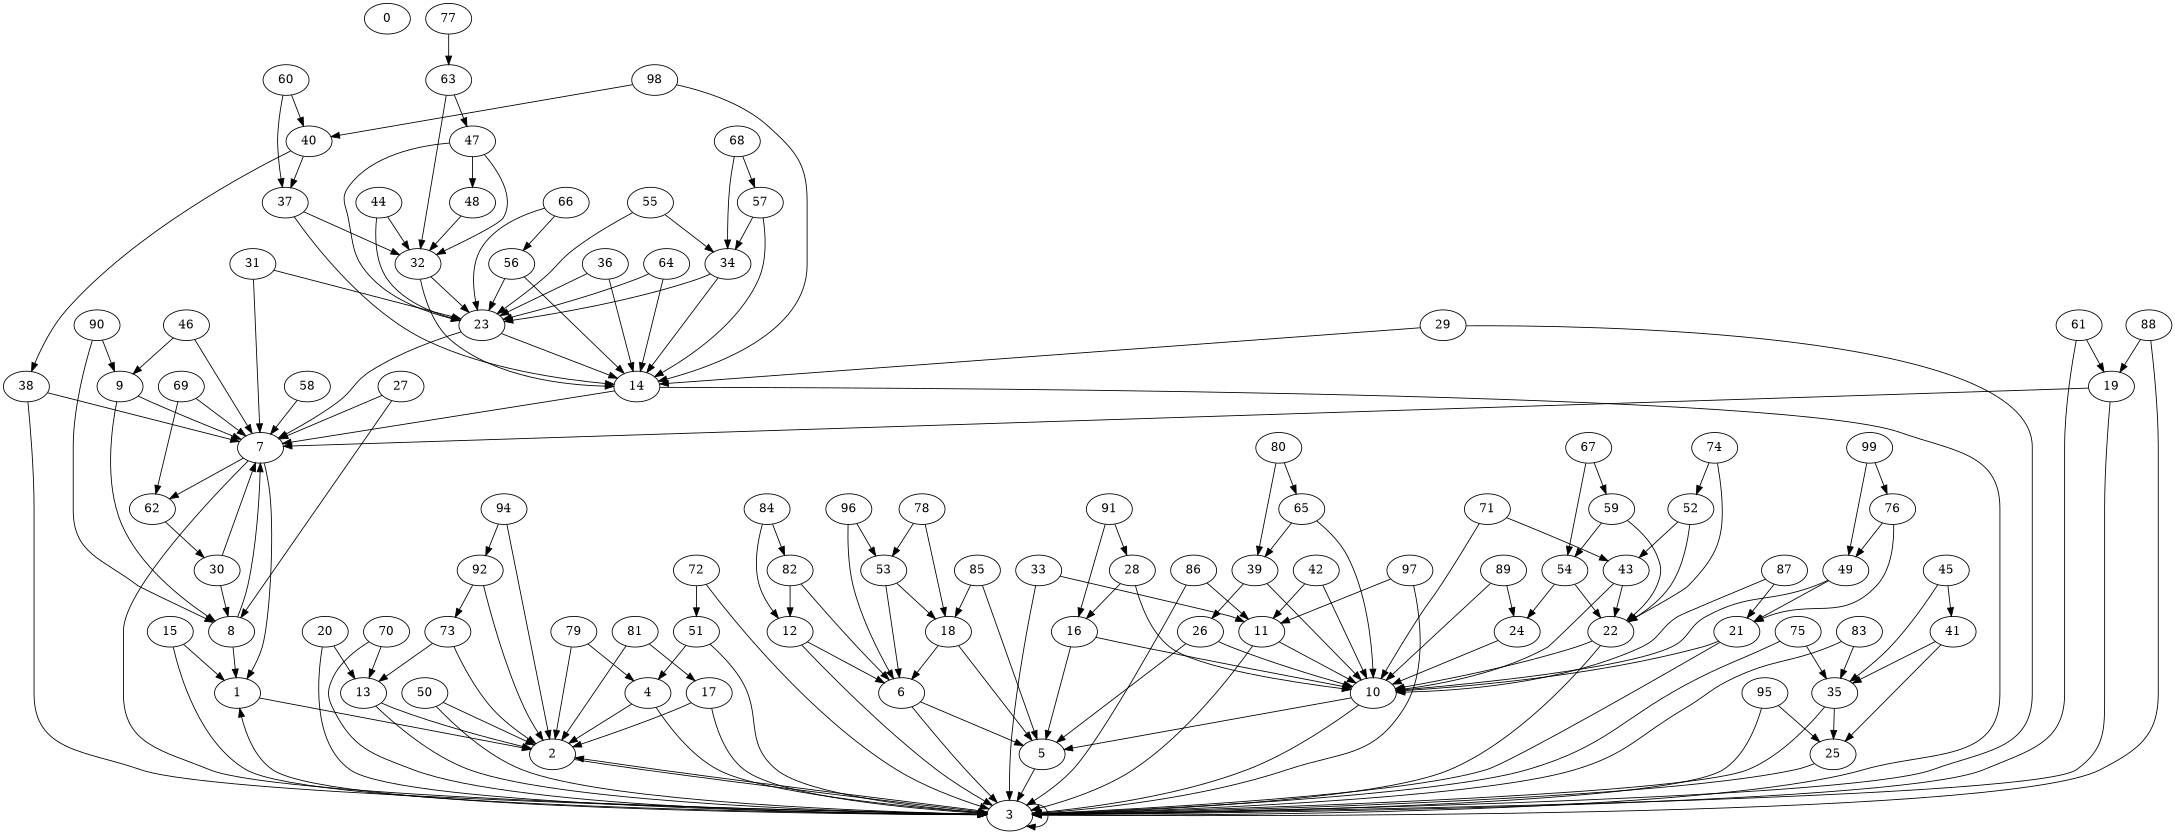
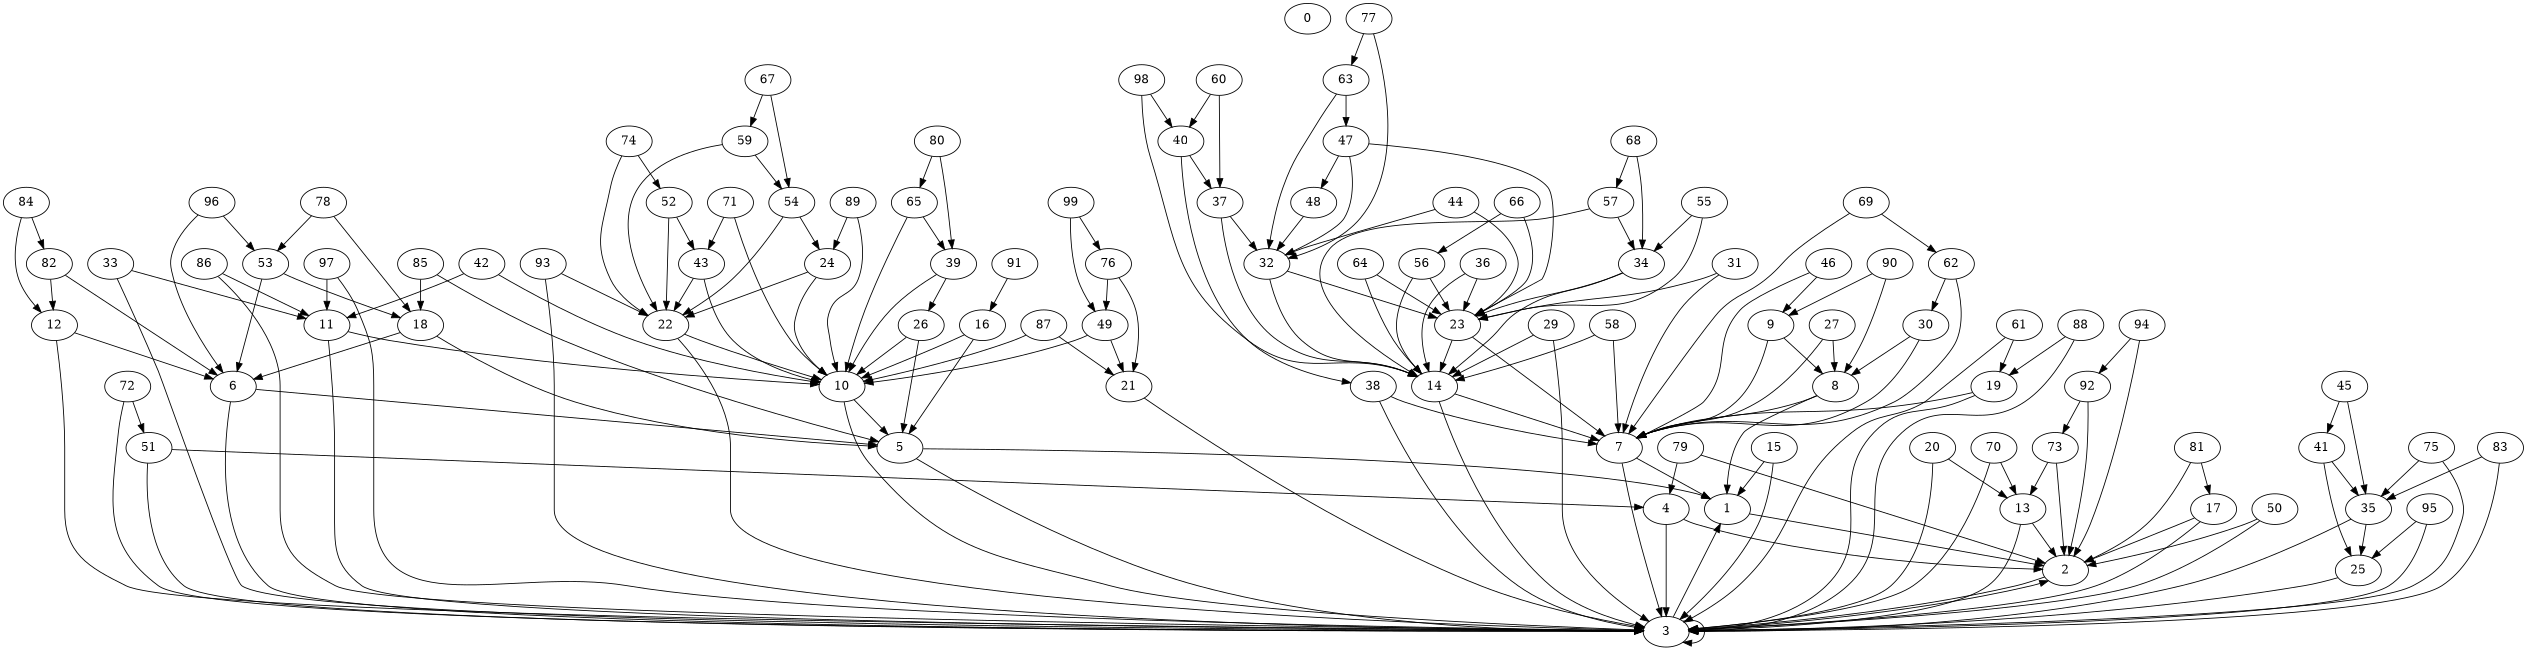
none -> (1384, 165)
none -> (543, 264)
none -> (751, 293)
none -> (1530, 359)
none -> (1314, 458)
(210, 476) -> (1846, 419)
(1132, 570) -> none
(1563, 674) -> none
